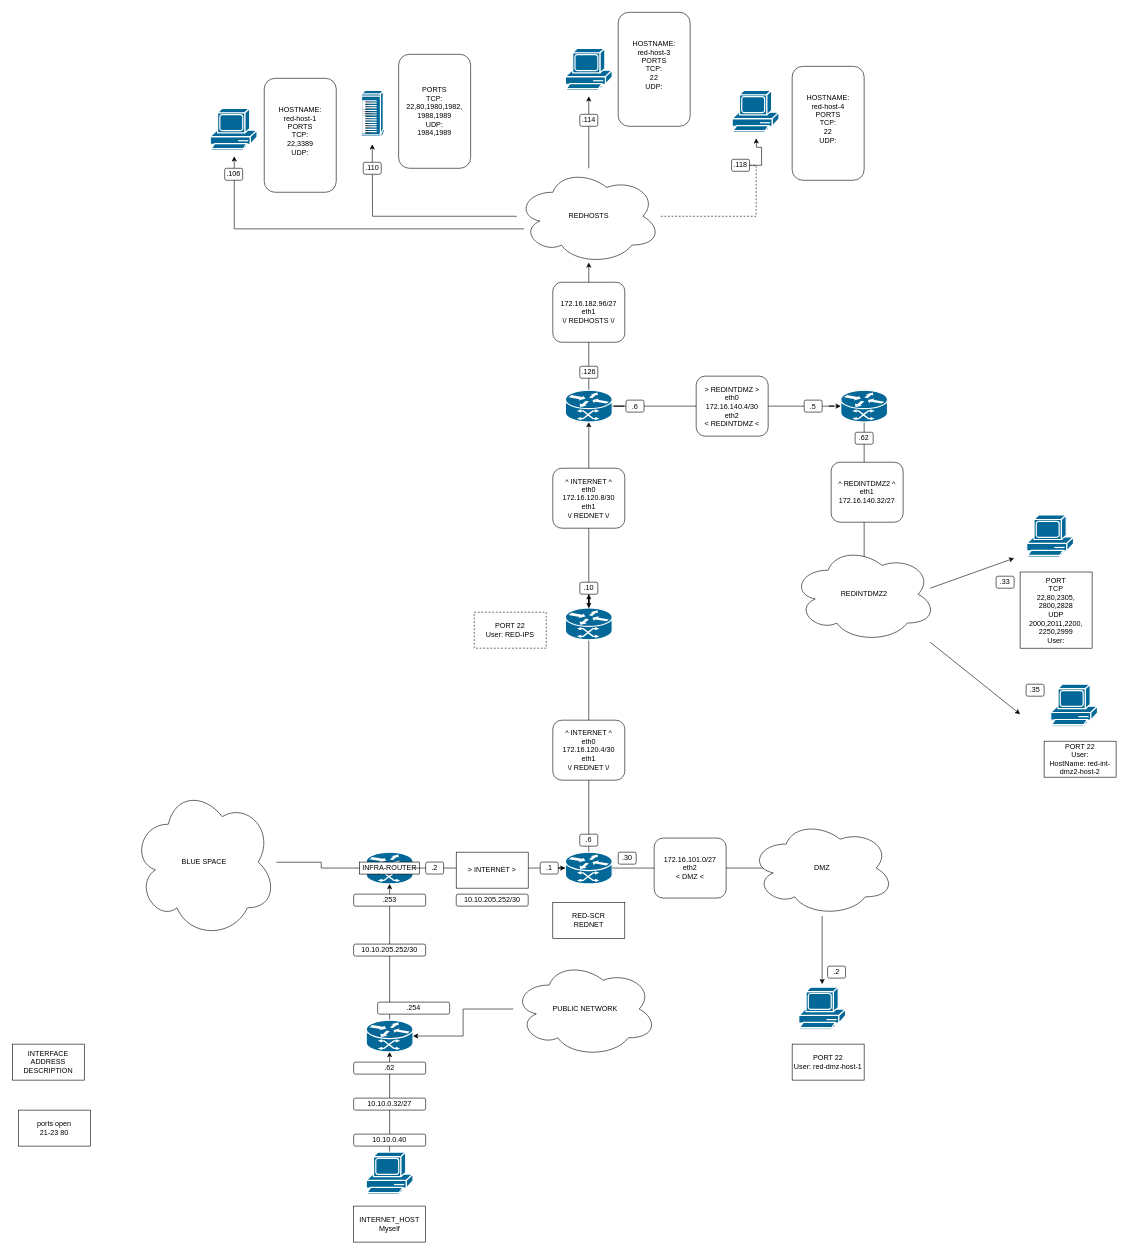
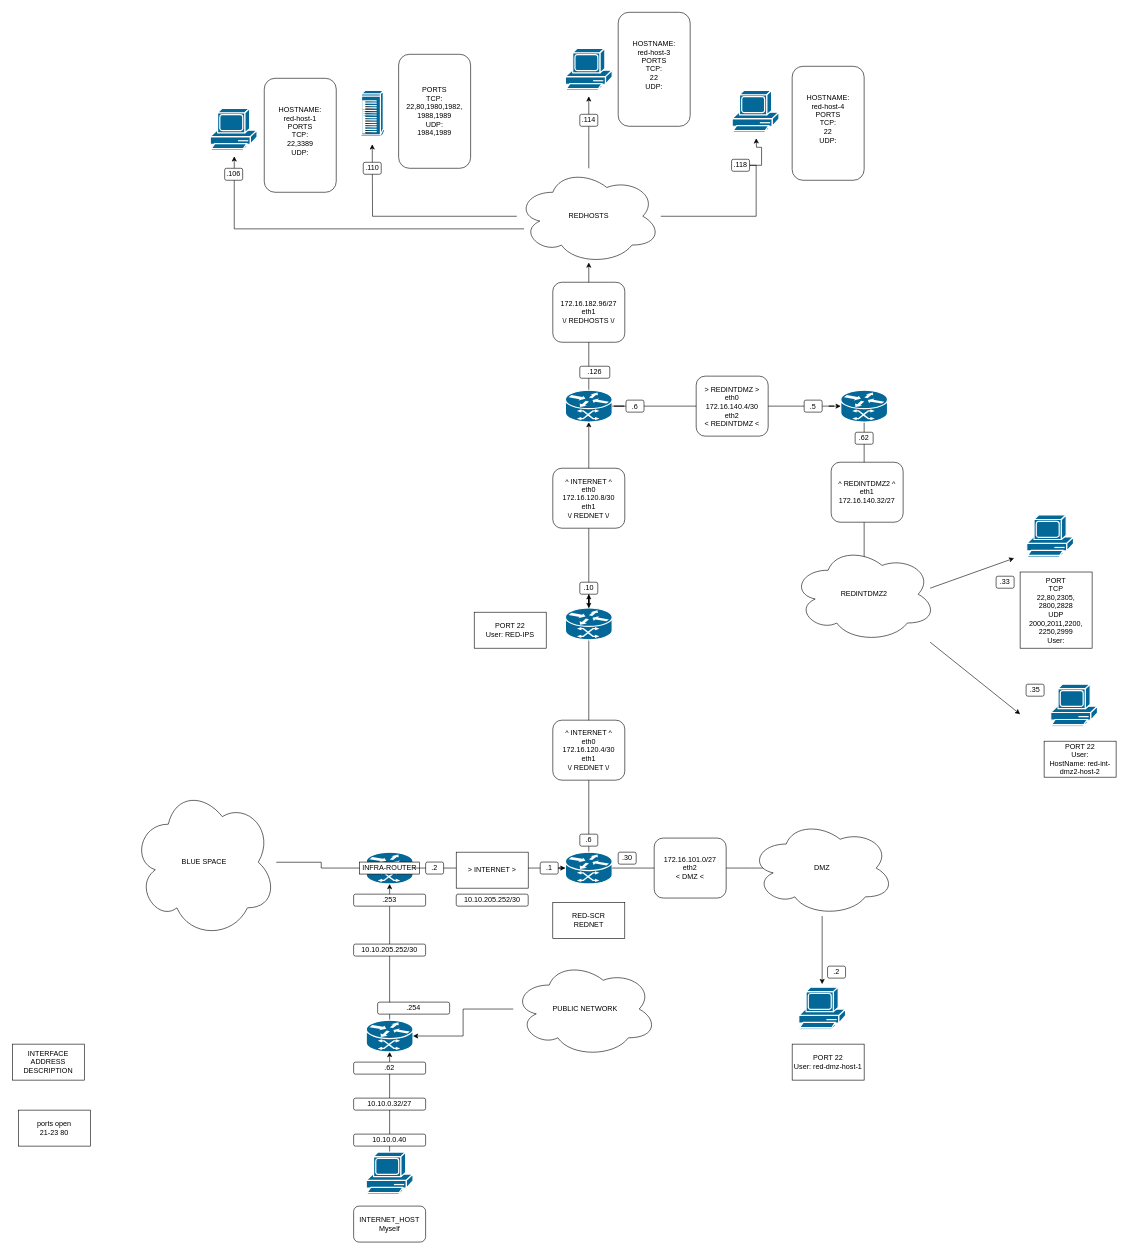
(733, 216) -> (733, 216)
(589, 372) -> (595, 372)
(510, 630) -> (510, 630)
(390, 1224) -> (390, 1224)
